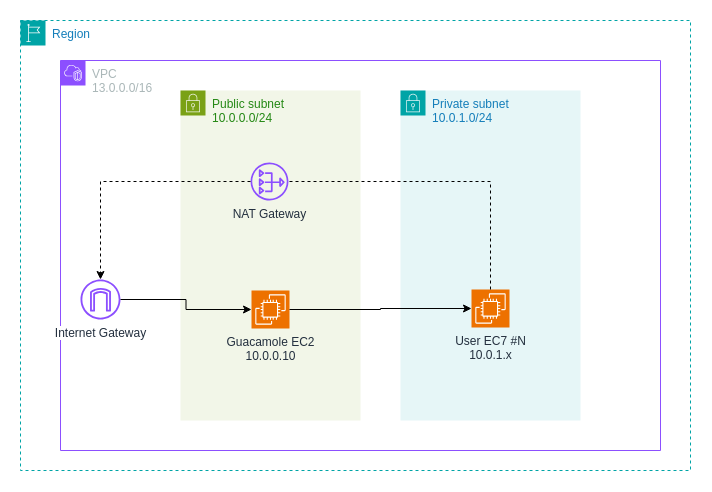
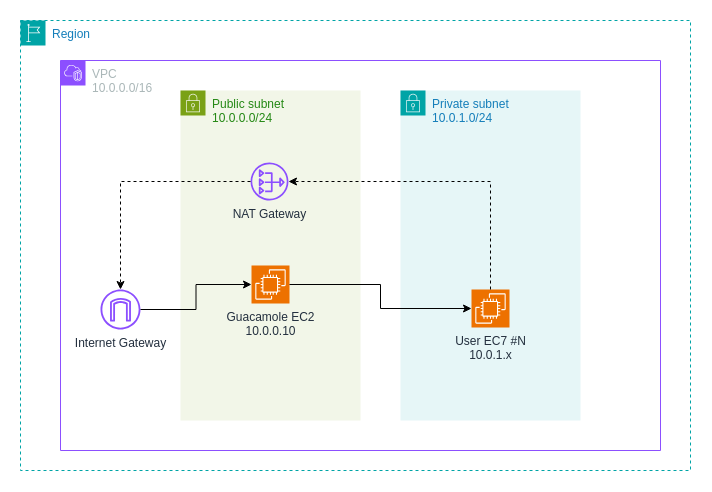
(125, 82) -> (125, 82)
(295, 182) -> (297, 182)
(101, 300) -> (121, 310)
(271, 310) -> (271, 285)
